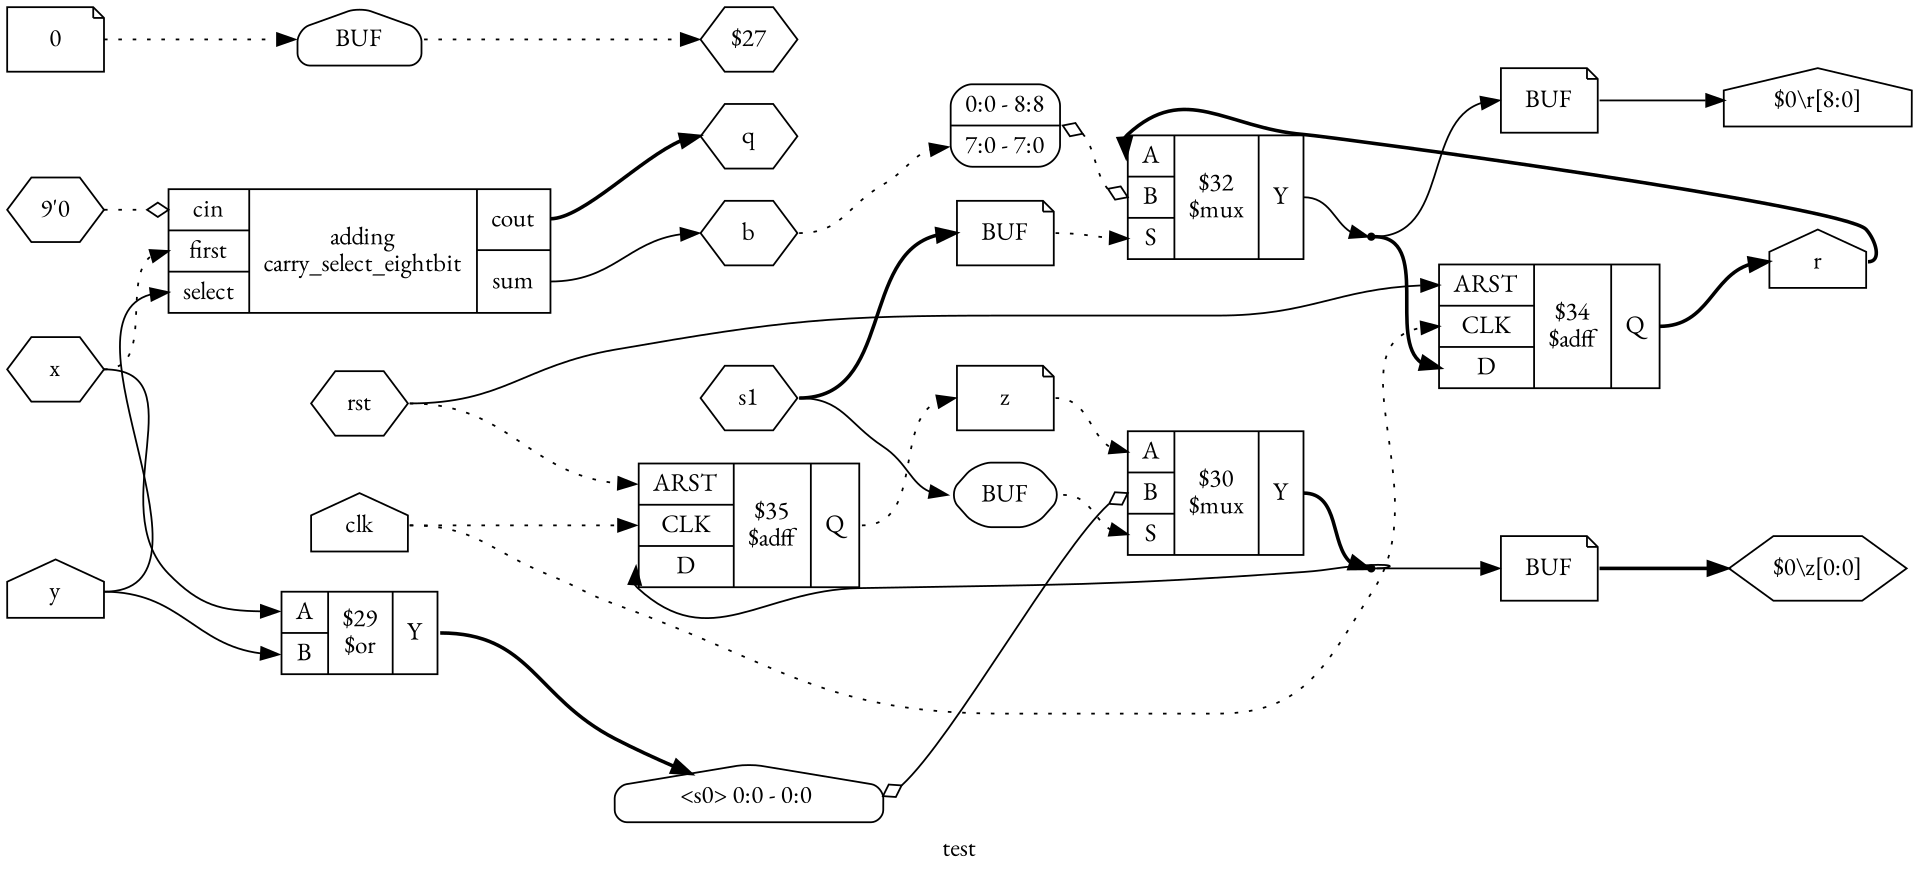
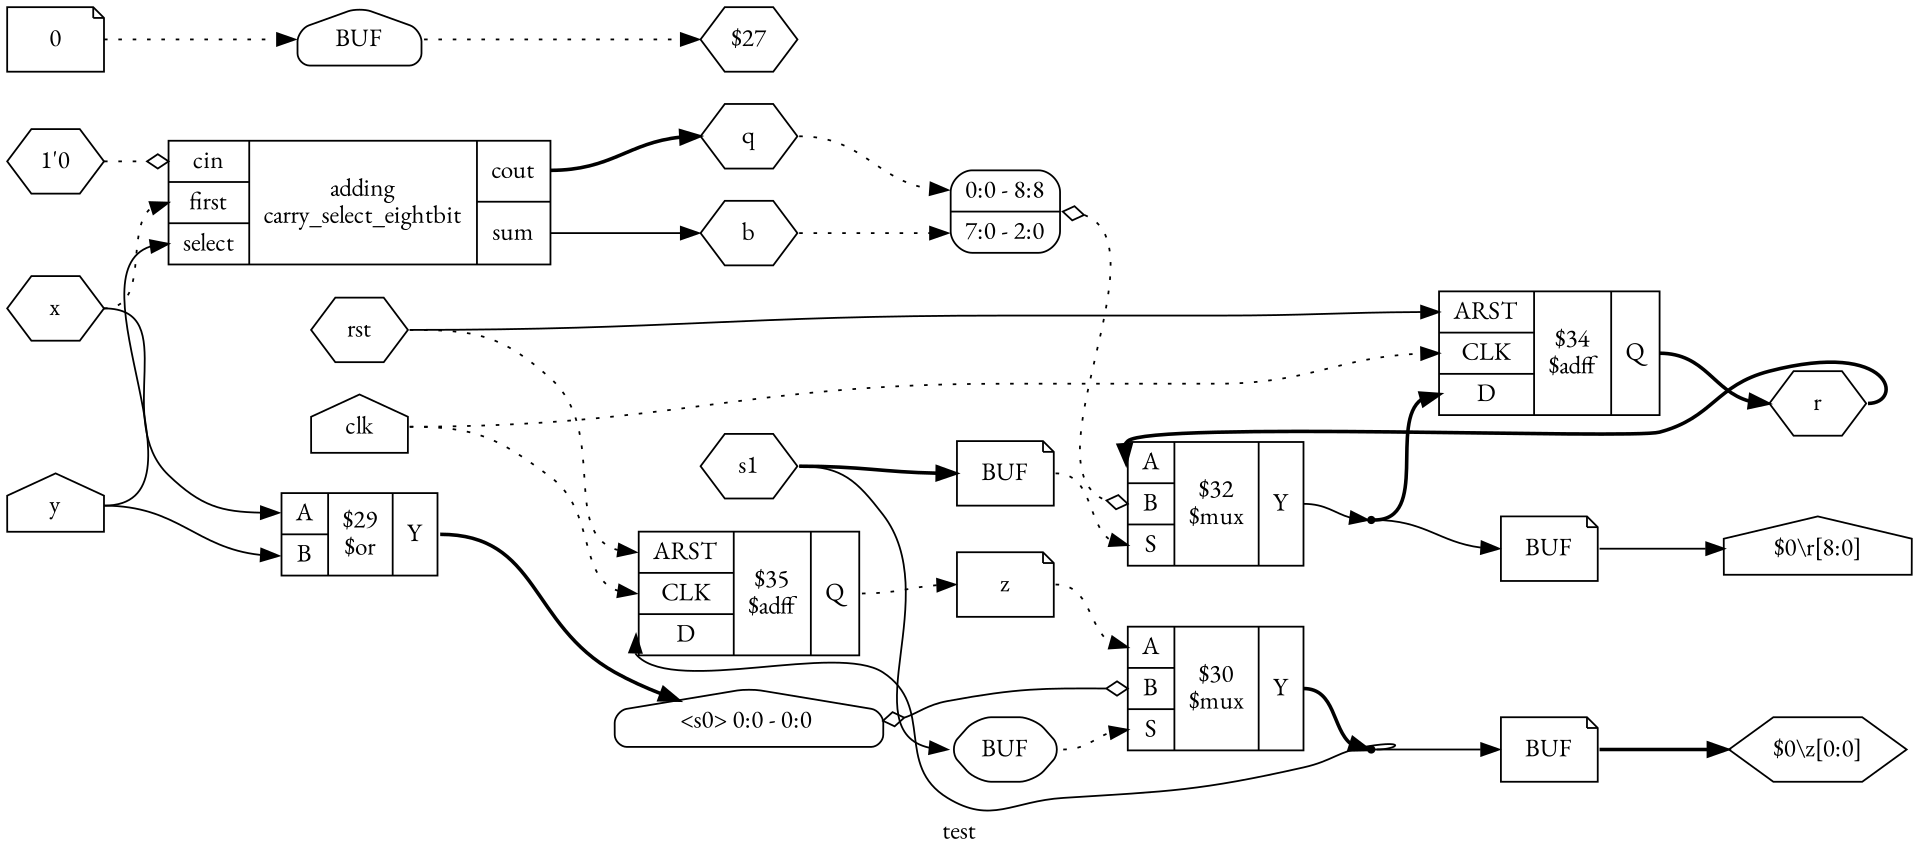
(1005, 145) -> (1005, 231)
none -> (866, 158)
(56, 210) -> (56, 161)
(1818, 262) -> (1818, 403)
